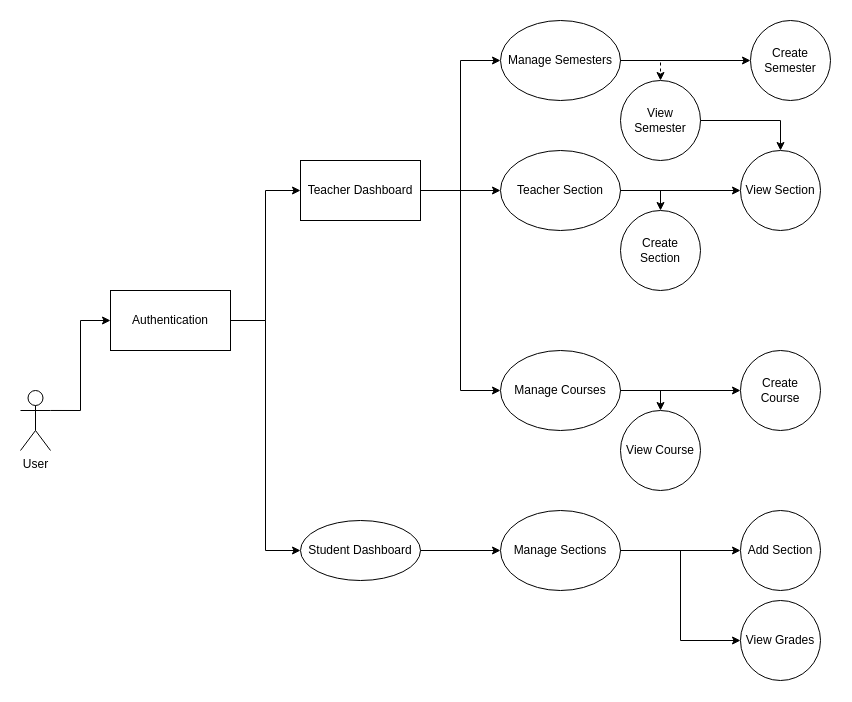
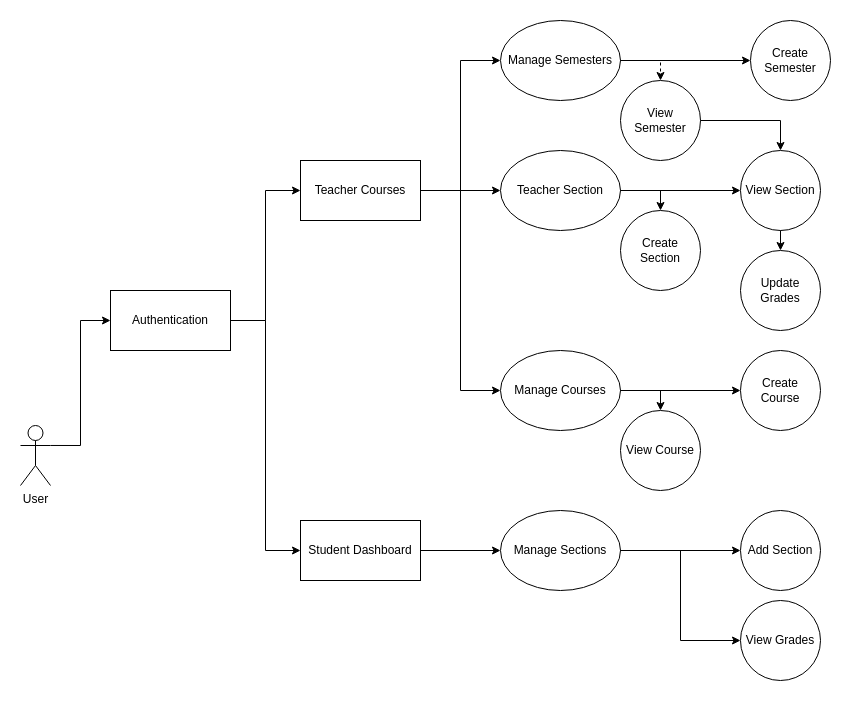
(361, 191) -> (361, 191)
none -> (781, 237)
none -> (781, 291)
(36, 421) -> (36, 456)
(361, 551) -> (361, 551)
